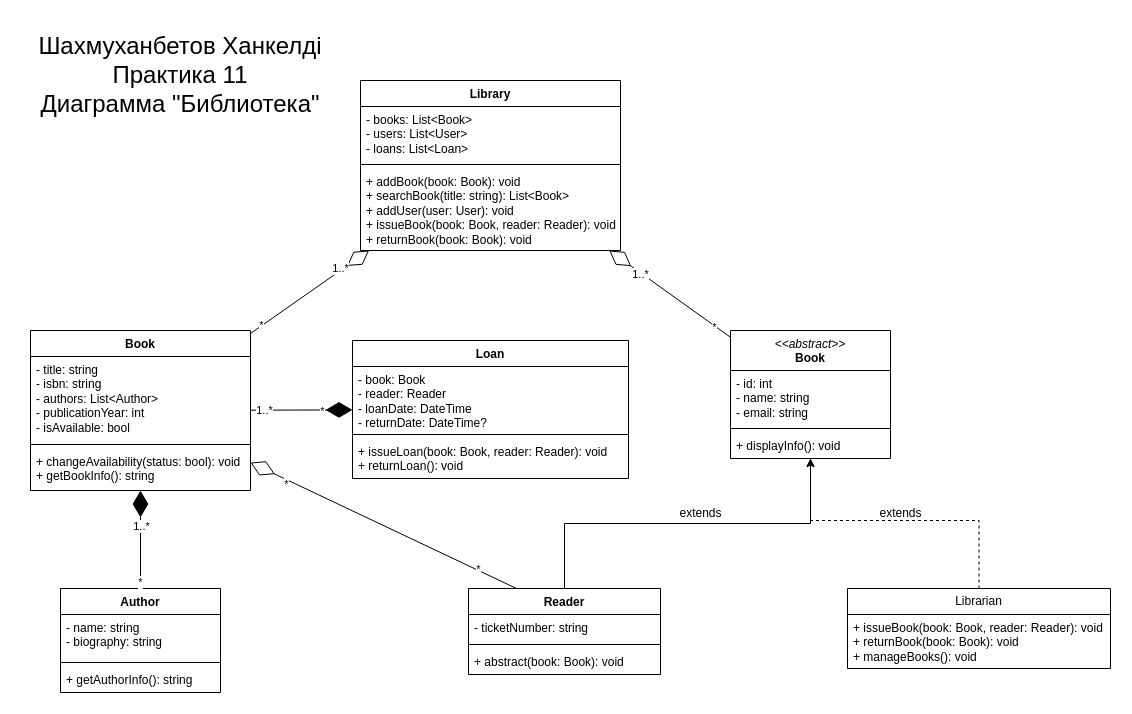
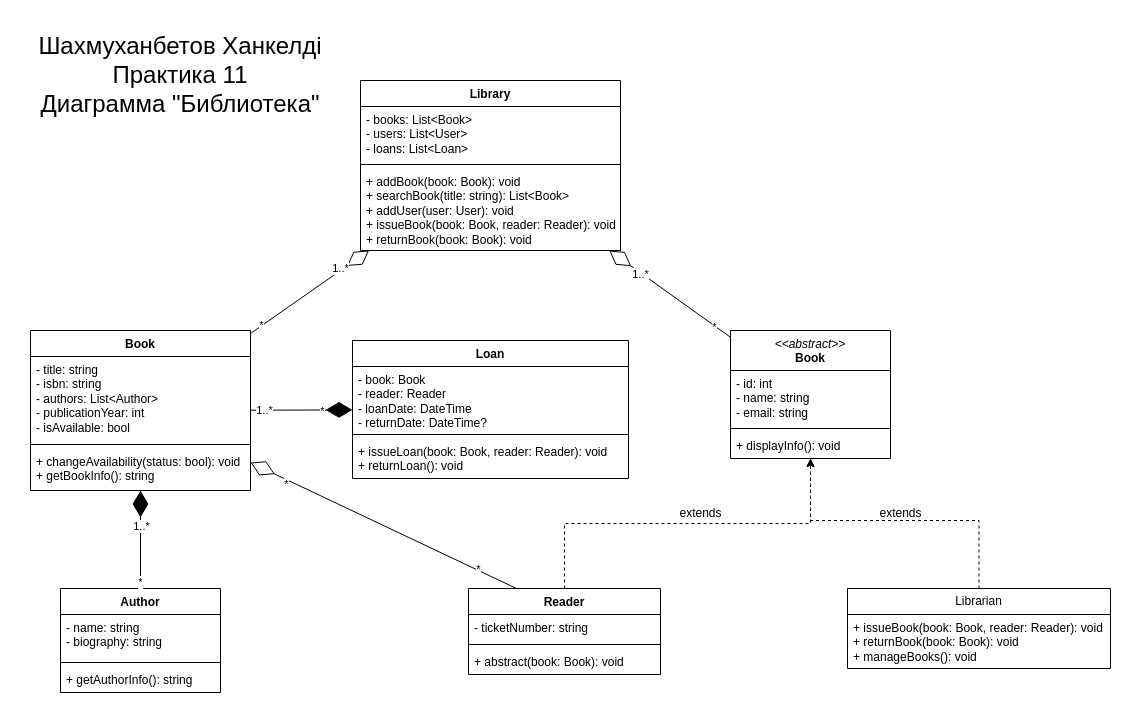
(657, 524) -> (657, 524)
